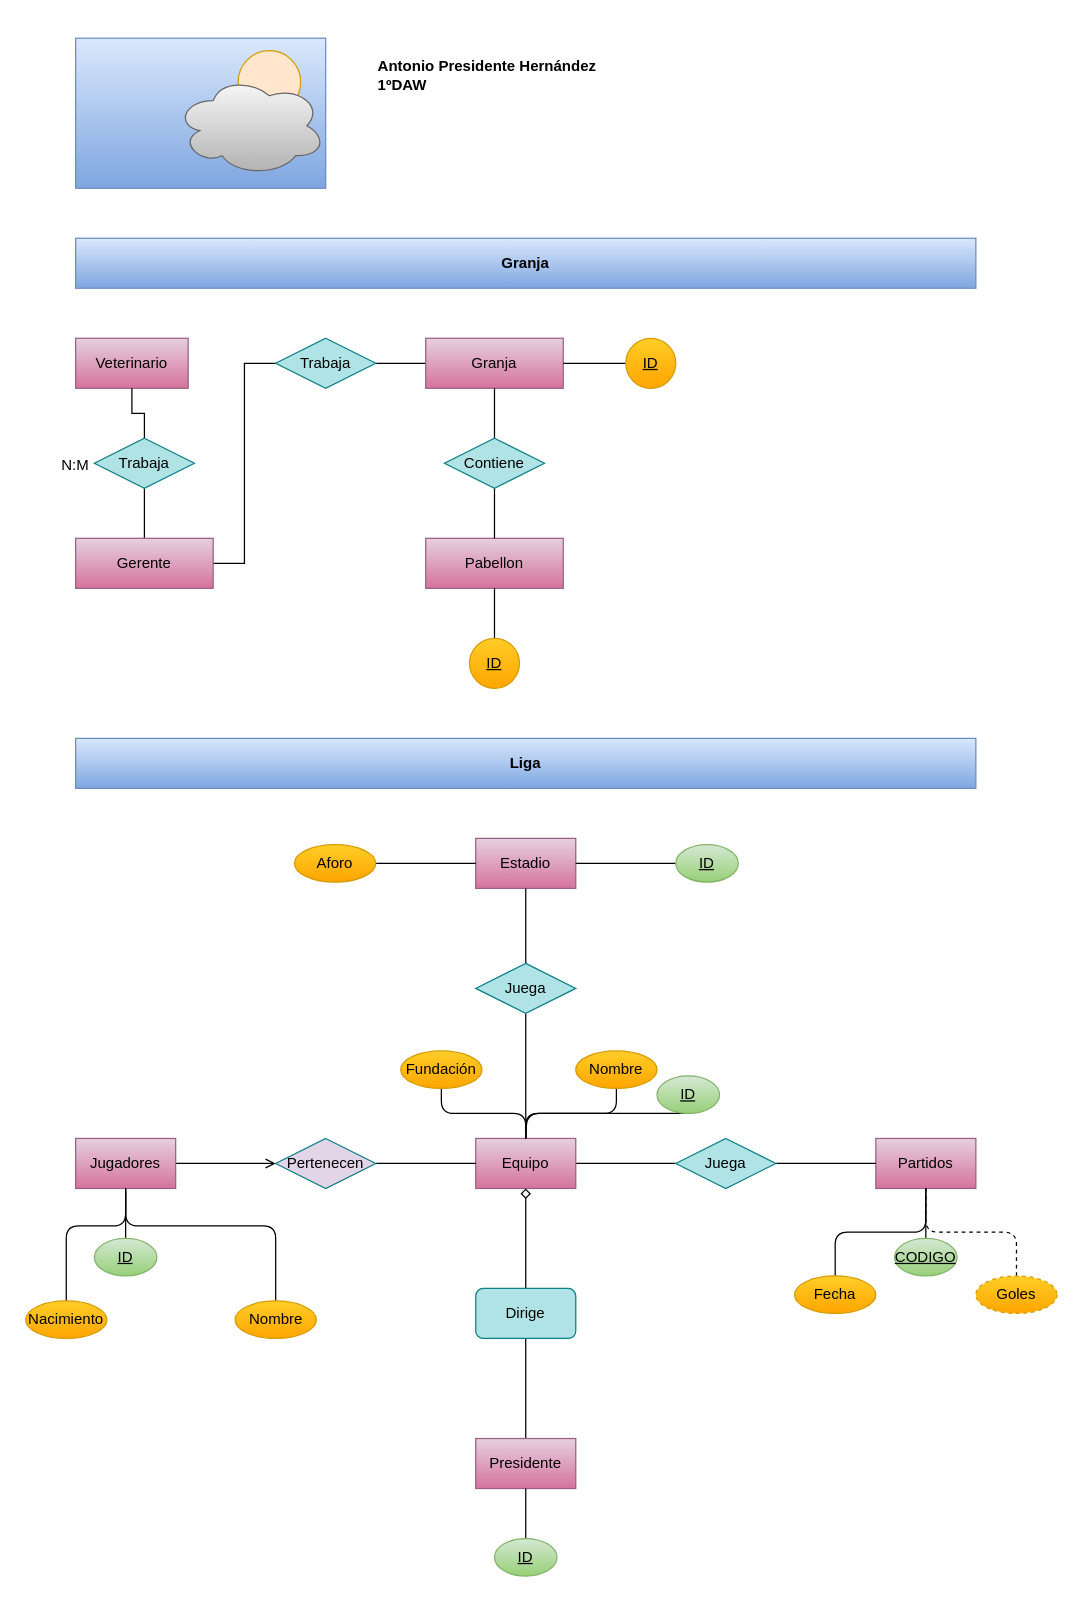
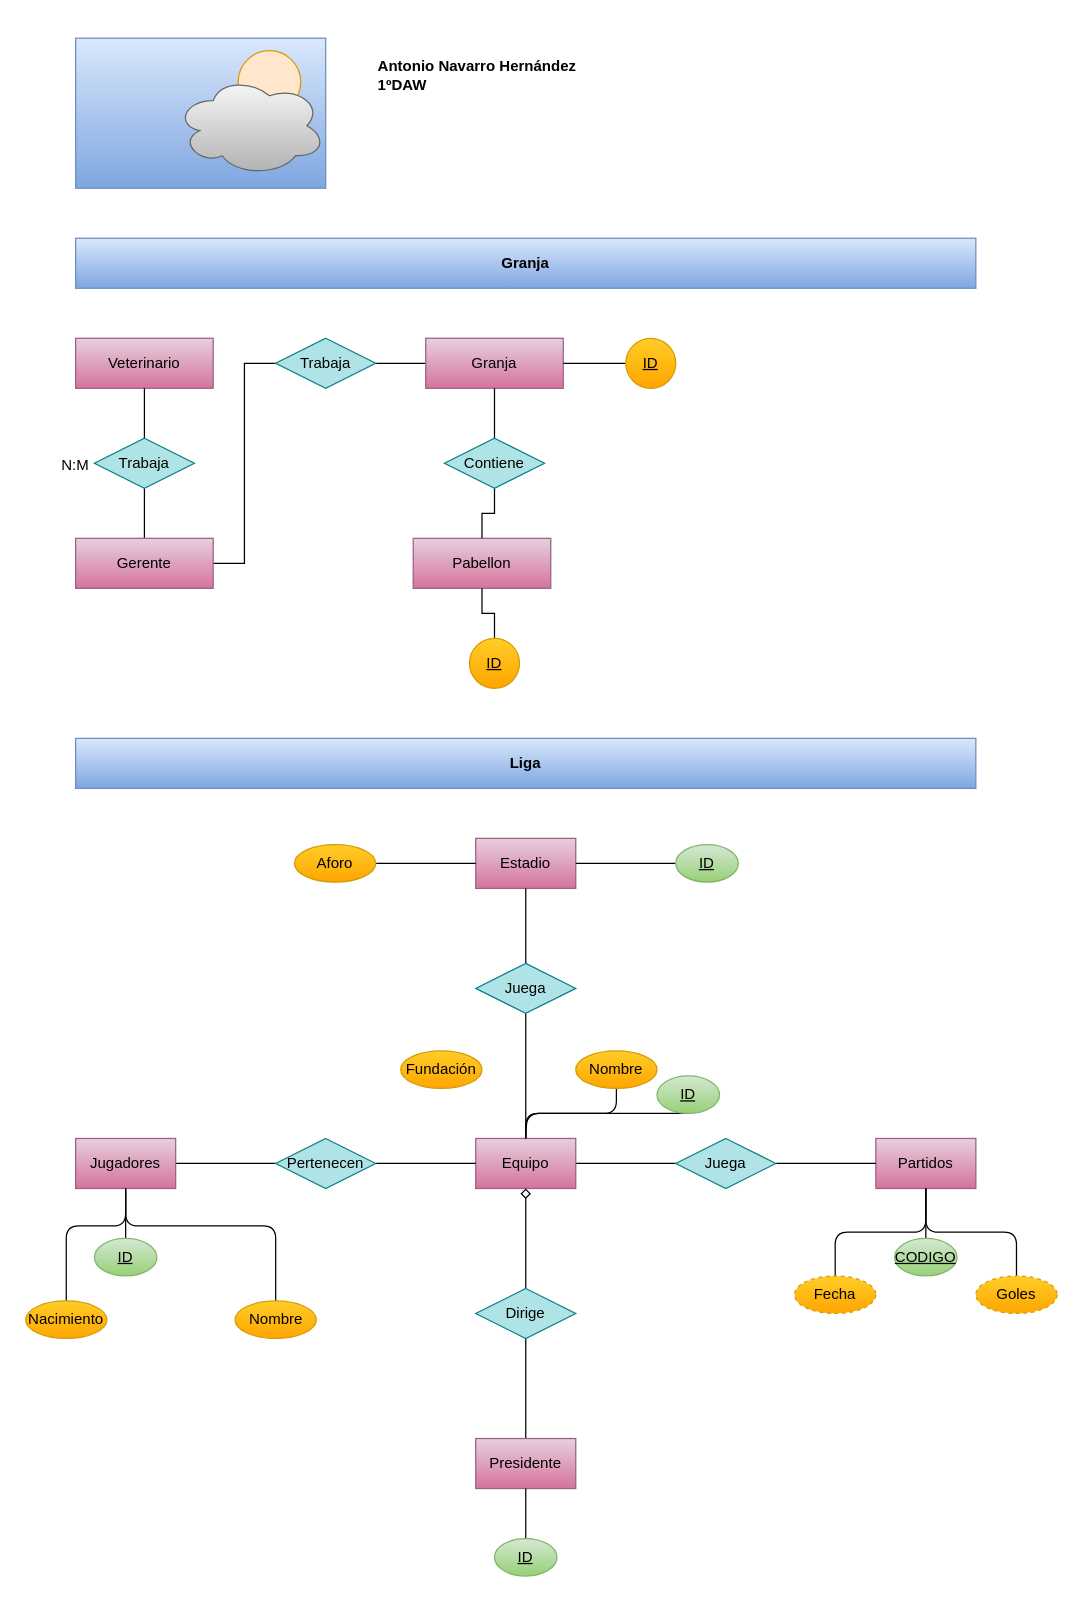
(488, 76) -> (477, 76)
(132, 363) -> (144, 363)
(494, 563) -> (482, 563)
(474, 1113) -> none
(270, 1163) -> (271, 1163)
(326, 1163) -> (326, 1163)
(988, 1232) -> (988, 1232)
(835, 1294) -> (835, 1294)
(526, 1313) -> (526, 1313)
